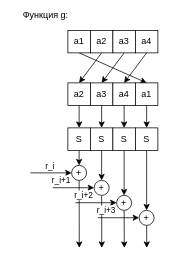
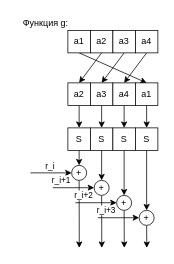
(45, 15) -> (45, 23)
